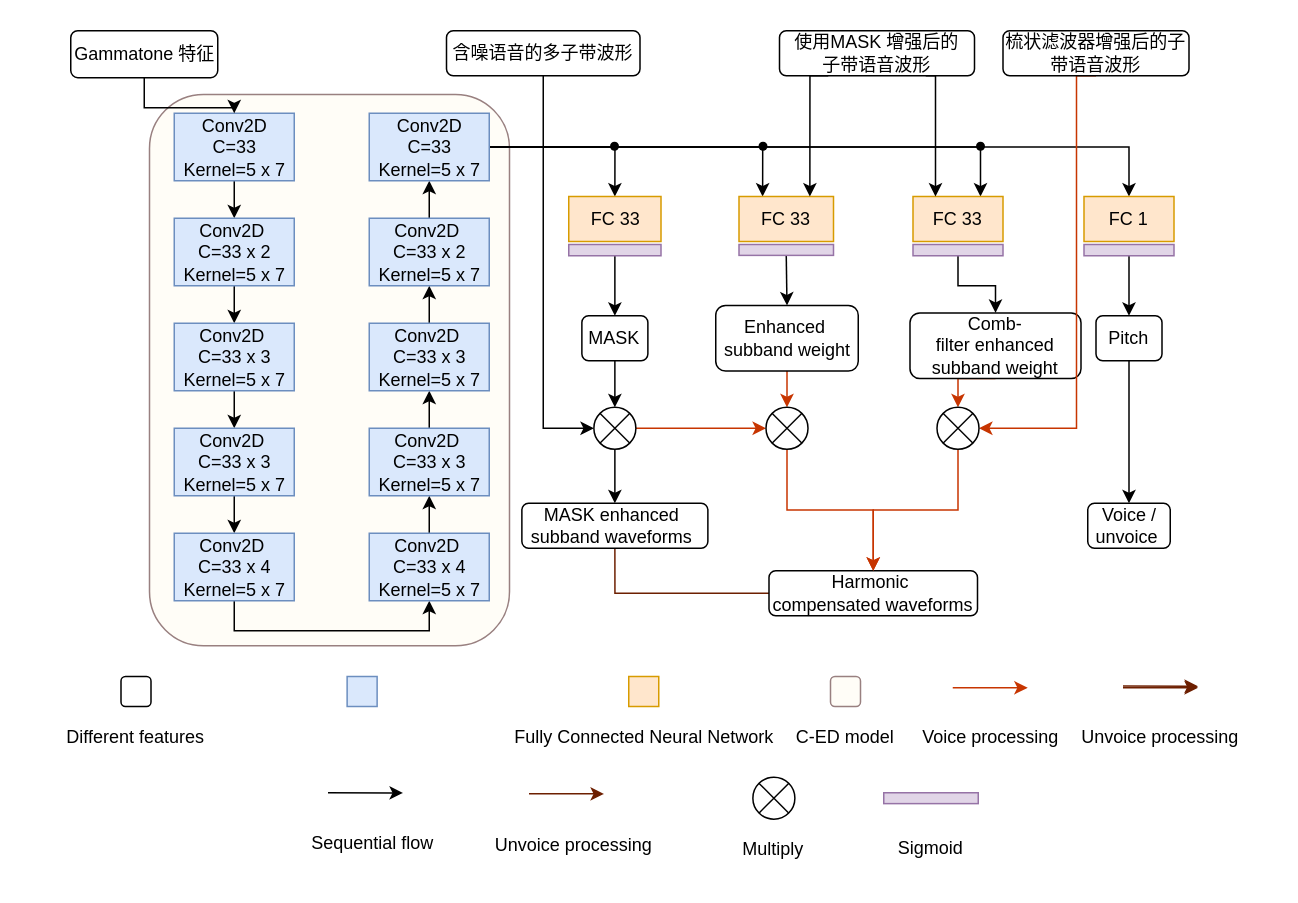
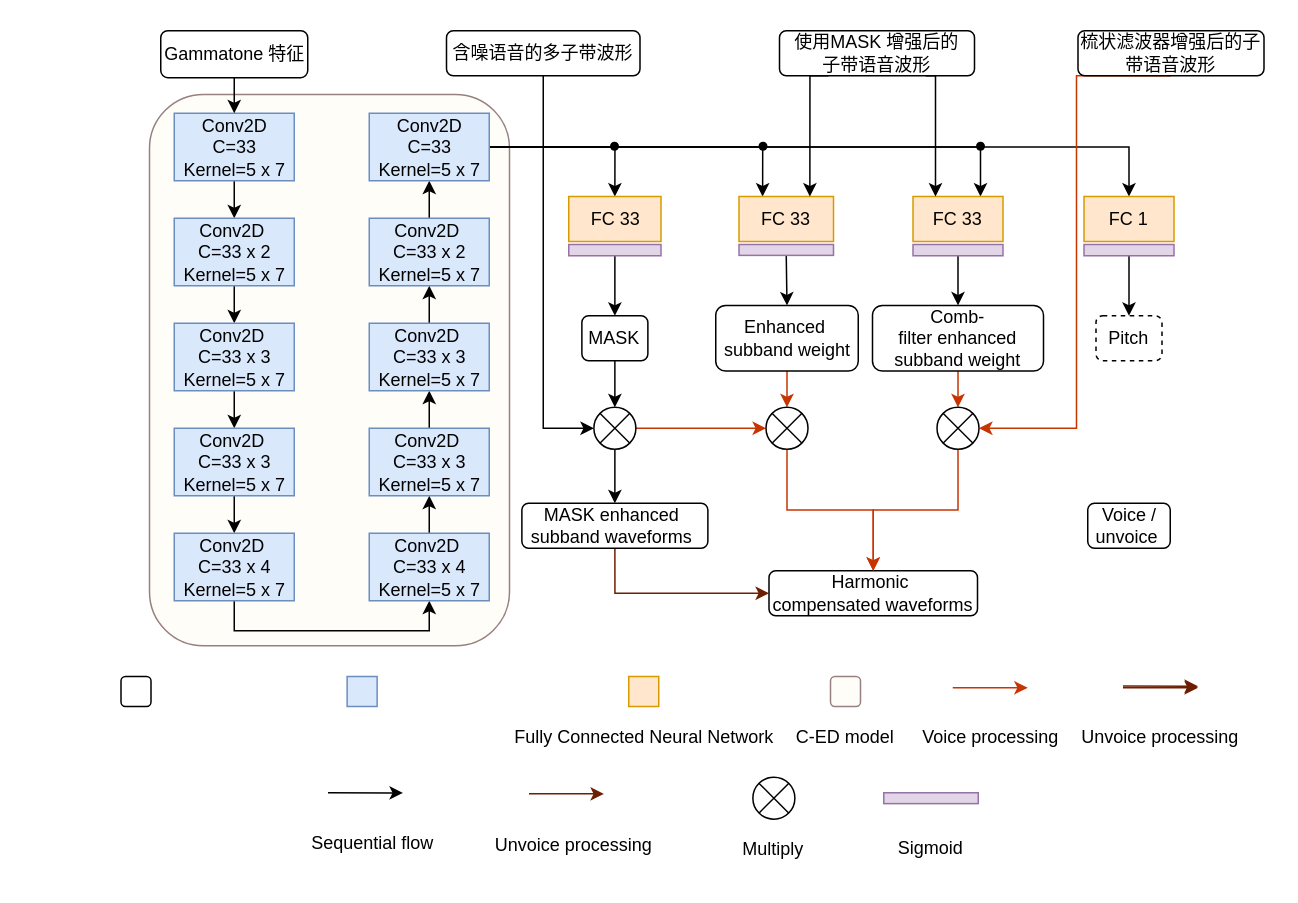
(1096, 53) -> (1171, 53)
(144, 54) -> (234, 54)
(1129, 338) -> (1129, 338)
(995, 346) -> (958, 338)
(1129, 427) -> none
(762, 593) -> (757, 593)
(136, 737) -> none
